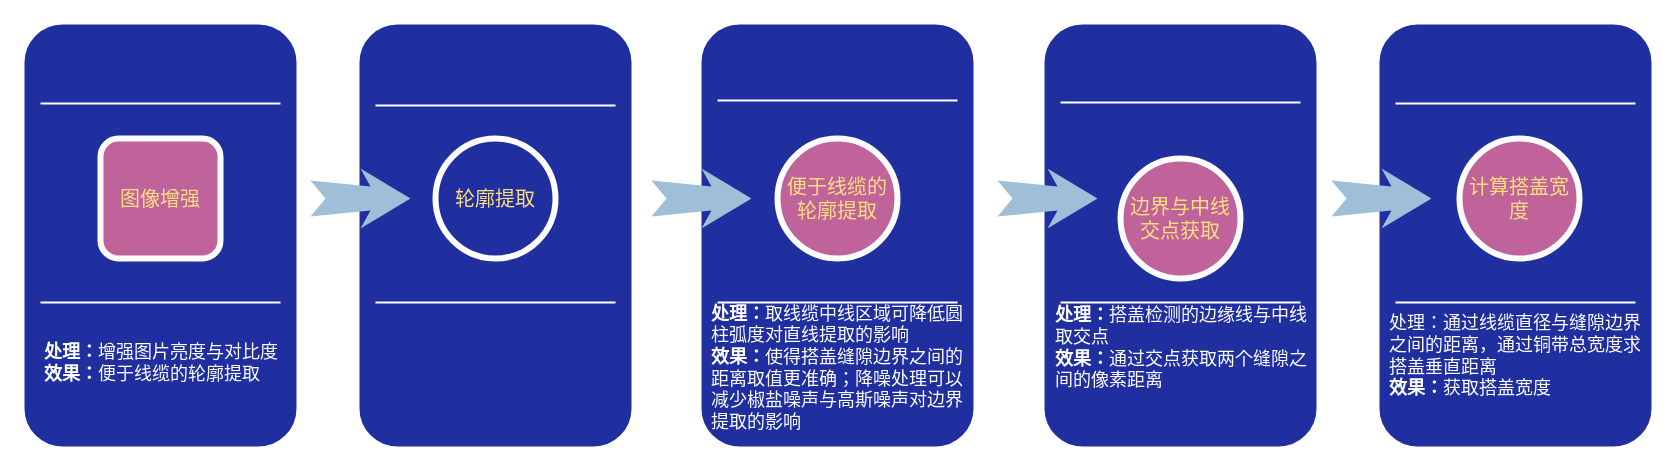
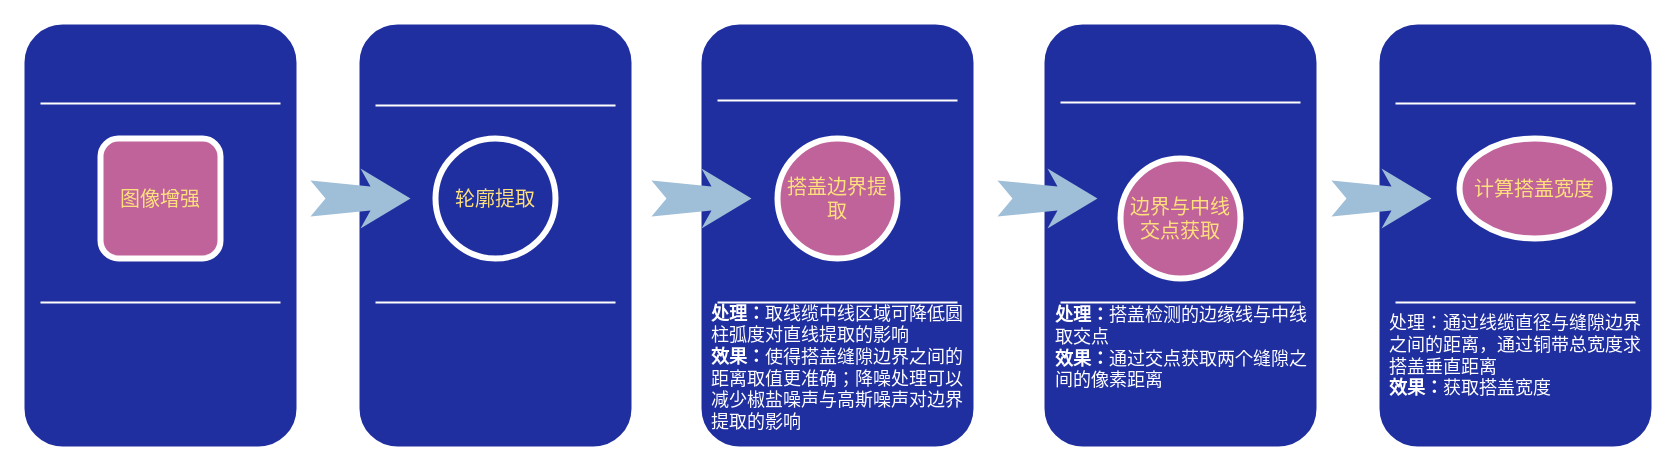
(838, 199) -> (838, 199)
(1520, 199) -> (1535, 189)
(161, 364) -> none
